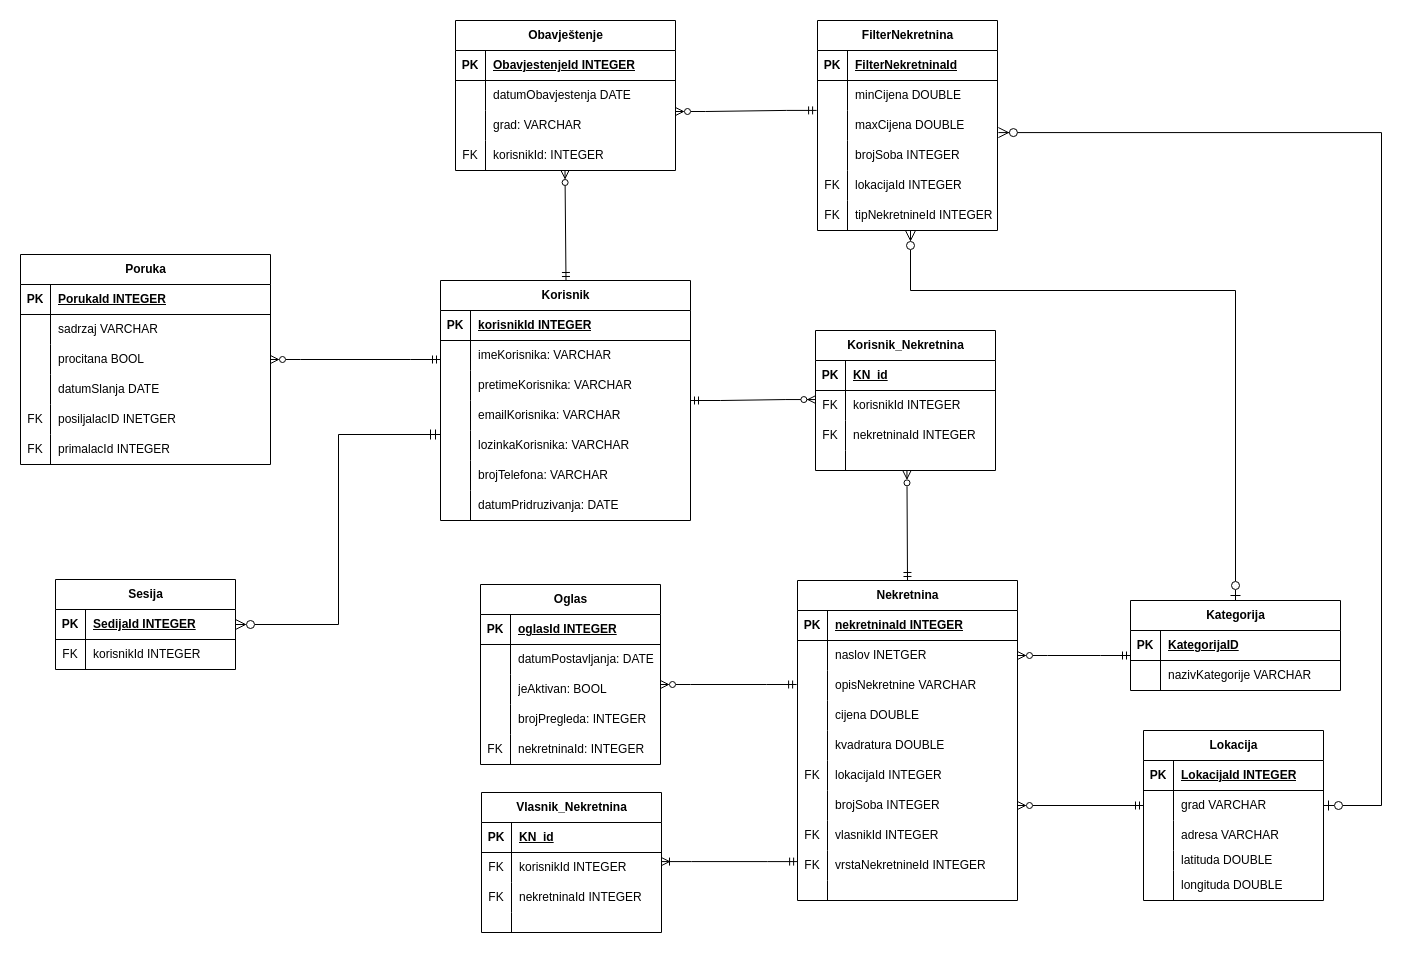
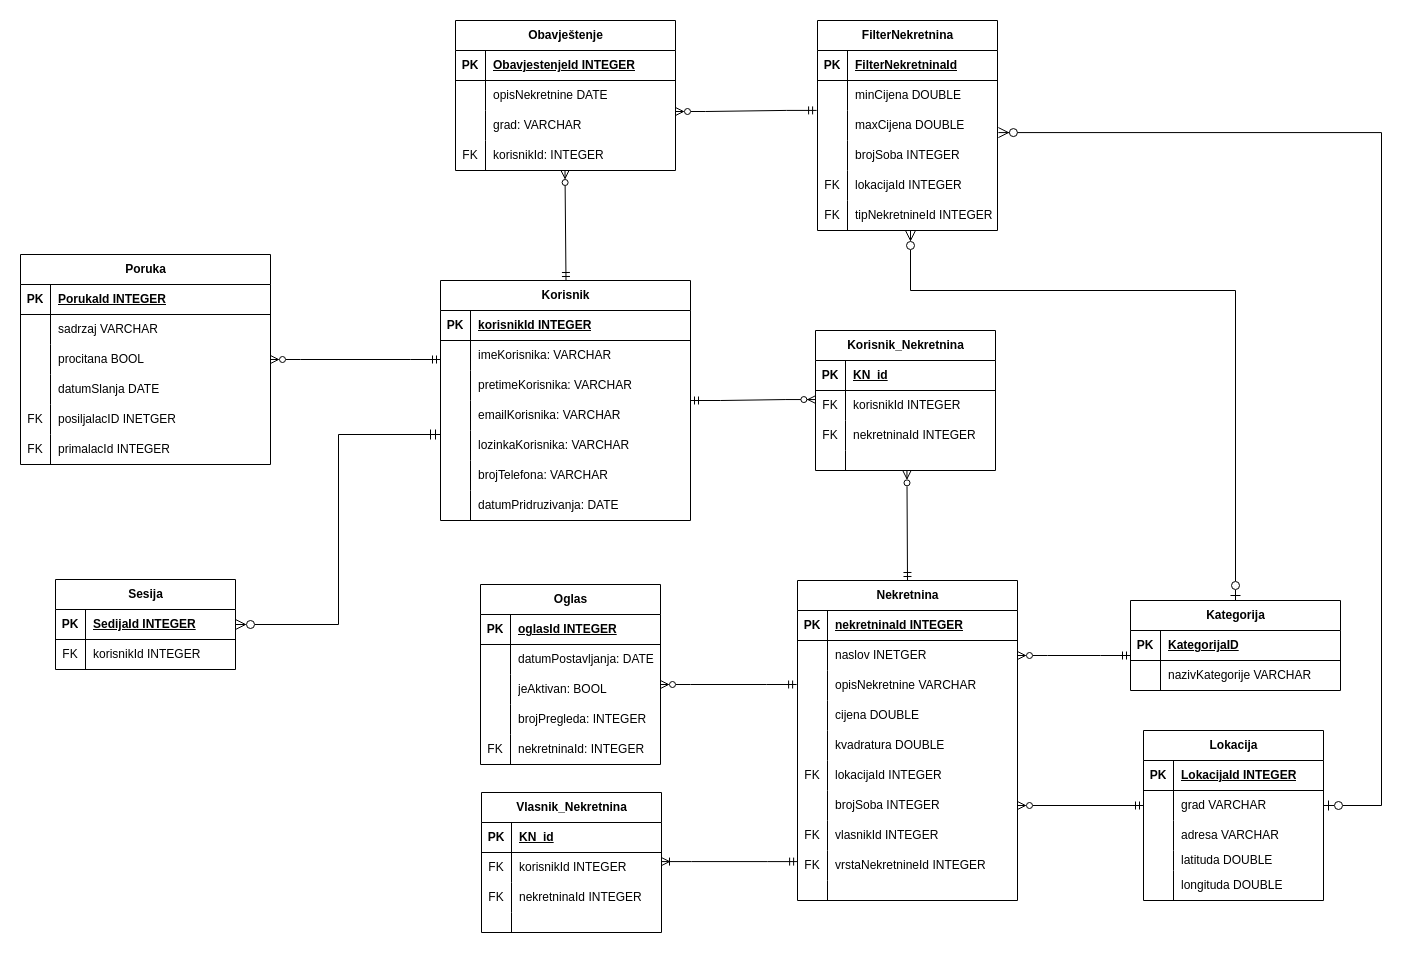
(566, 96) -> (553, 96)
